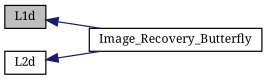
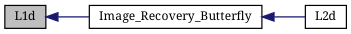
(79, 55) -> (290, 17)
